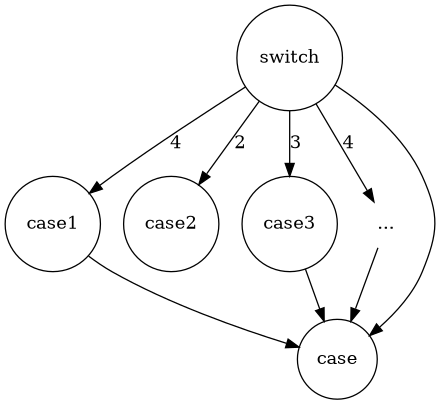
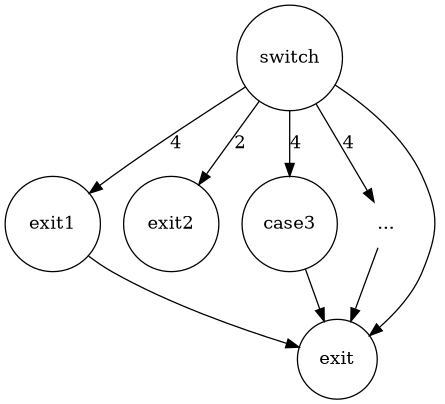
(296, 143) -> (296, 143)
(53, 224) -> (53, 224)
(171, 224) -> (171, 224)
(337, 359) -> (337, 359)
